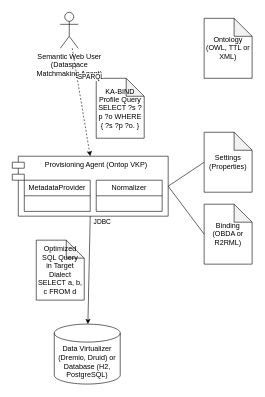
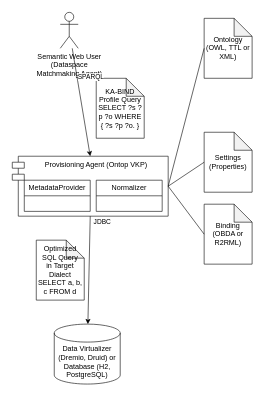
(81, 100) -> (81, 100)
none -> (187, 116)
